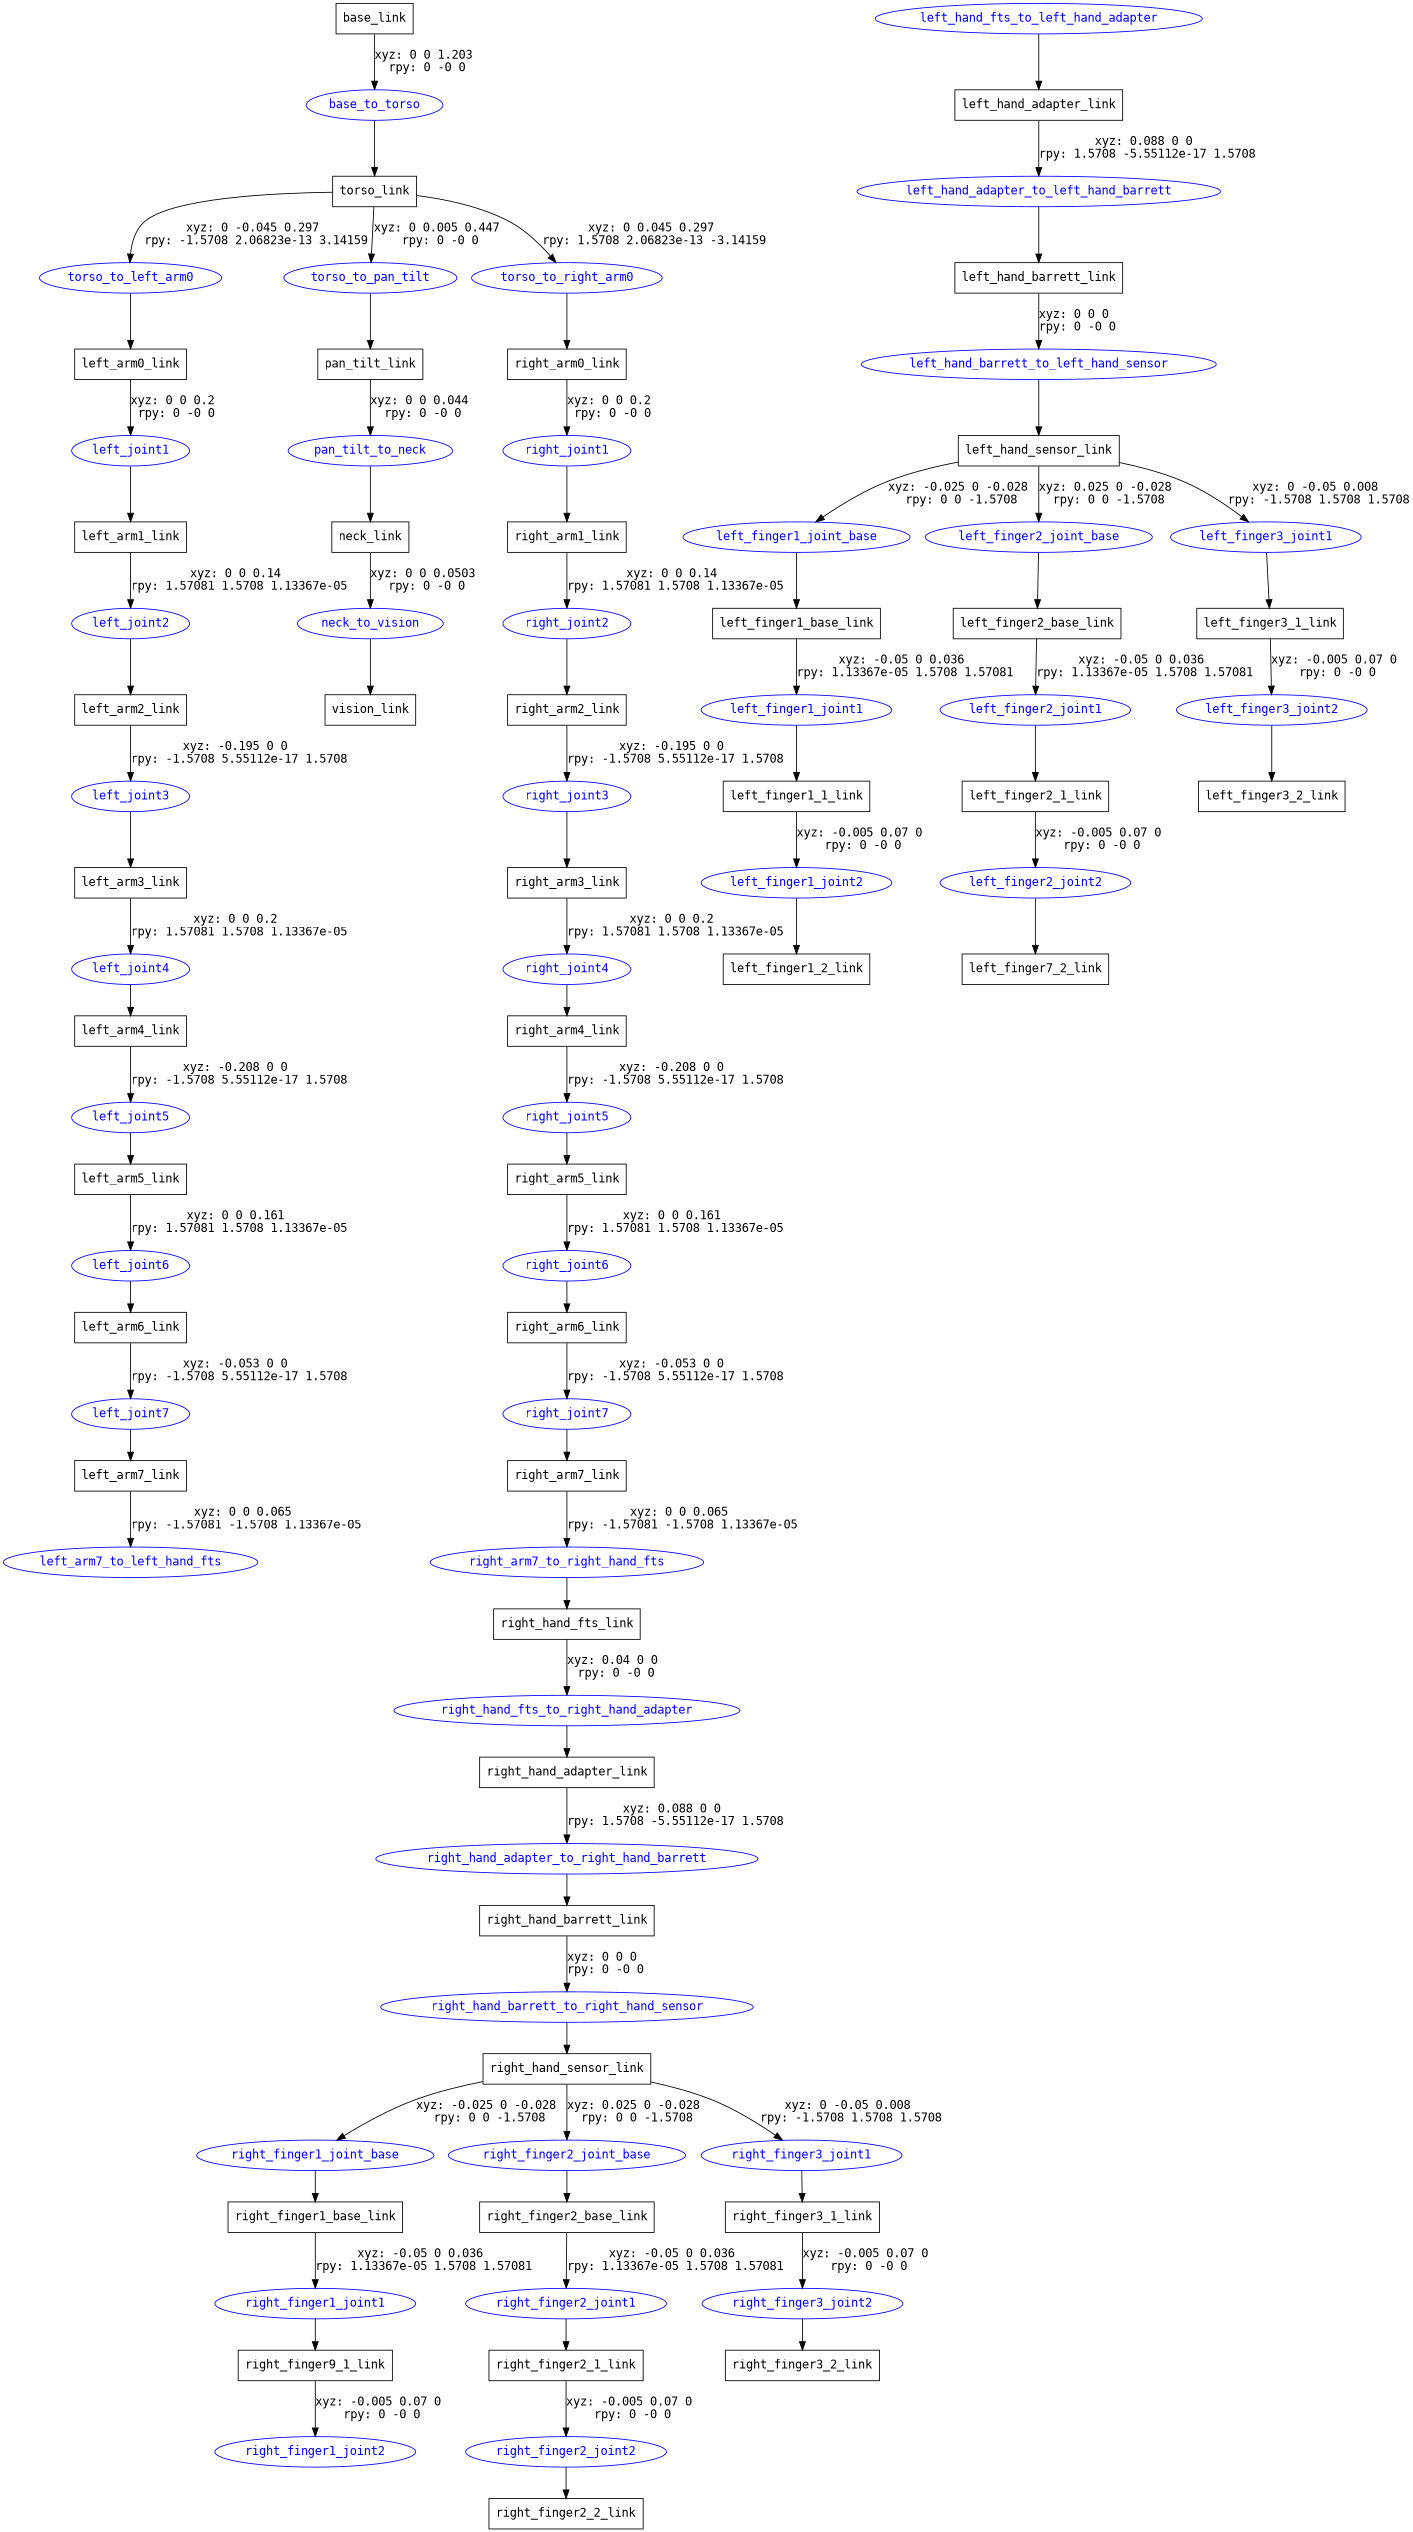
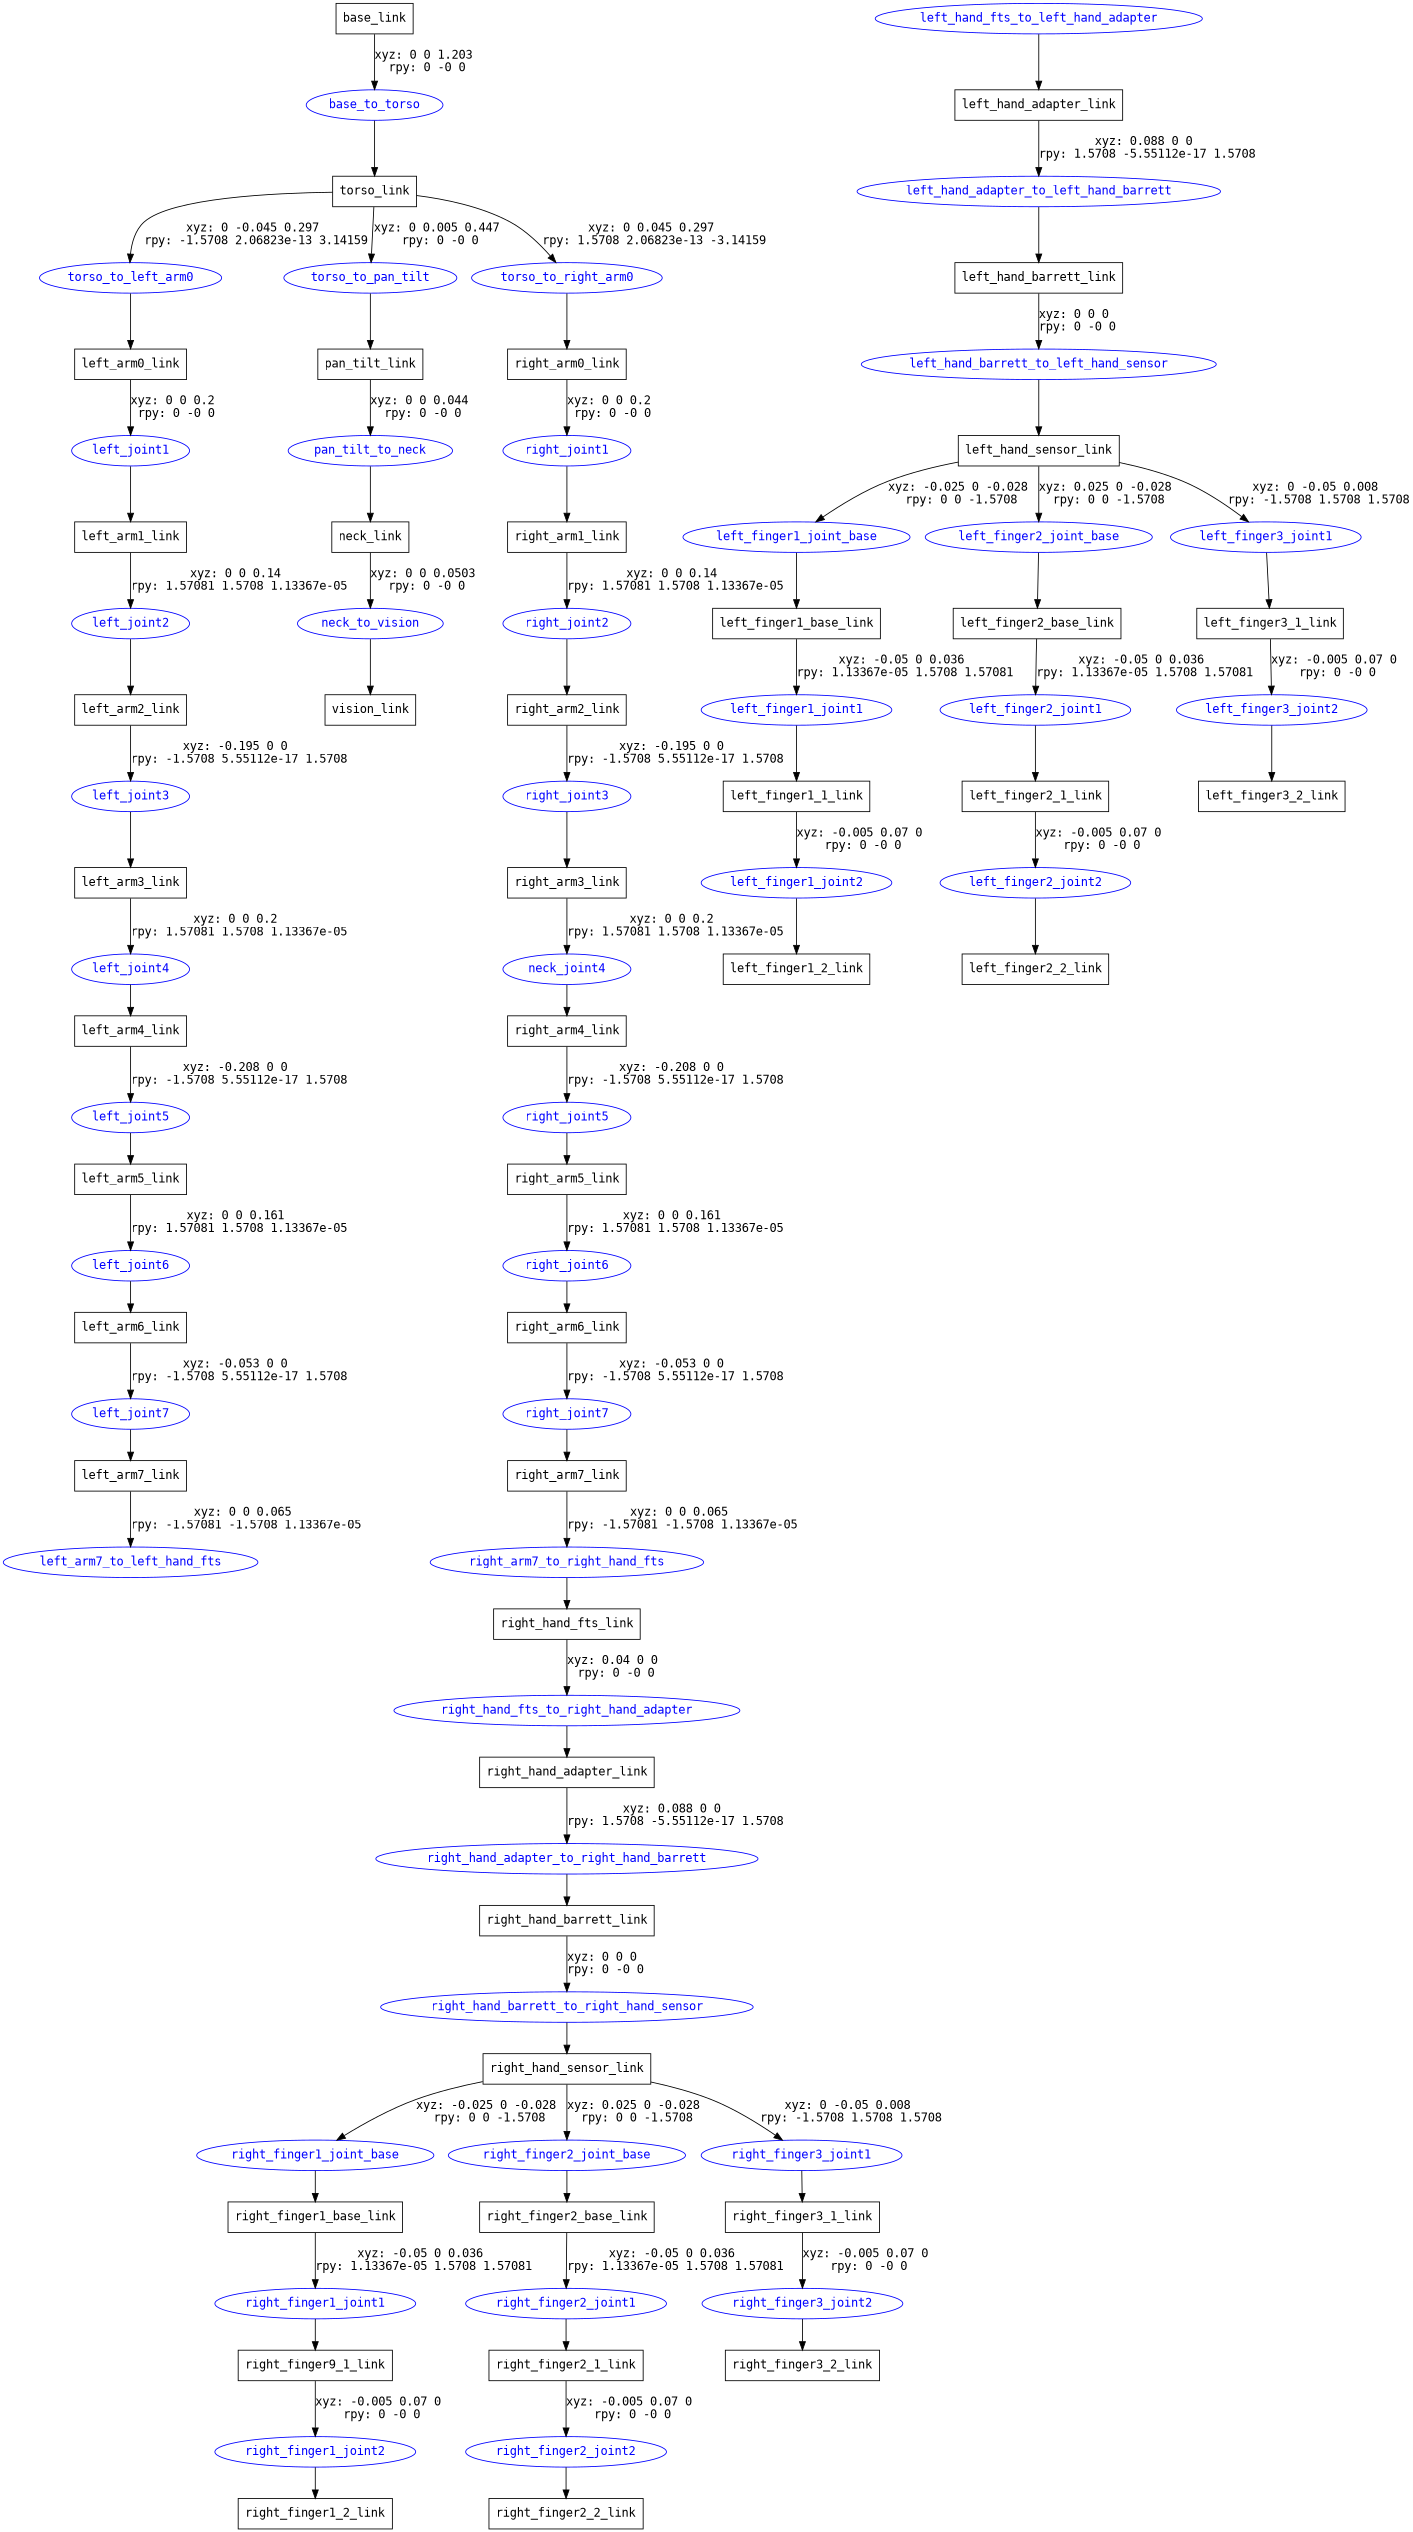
(567, 969) -> (567, 969)
(1035, 969) -> (1035, 969)
none -> (315, 2514)
